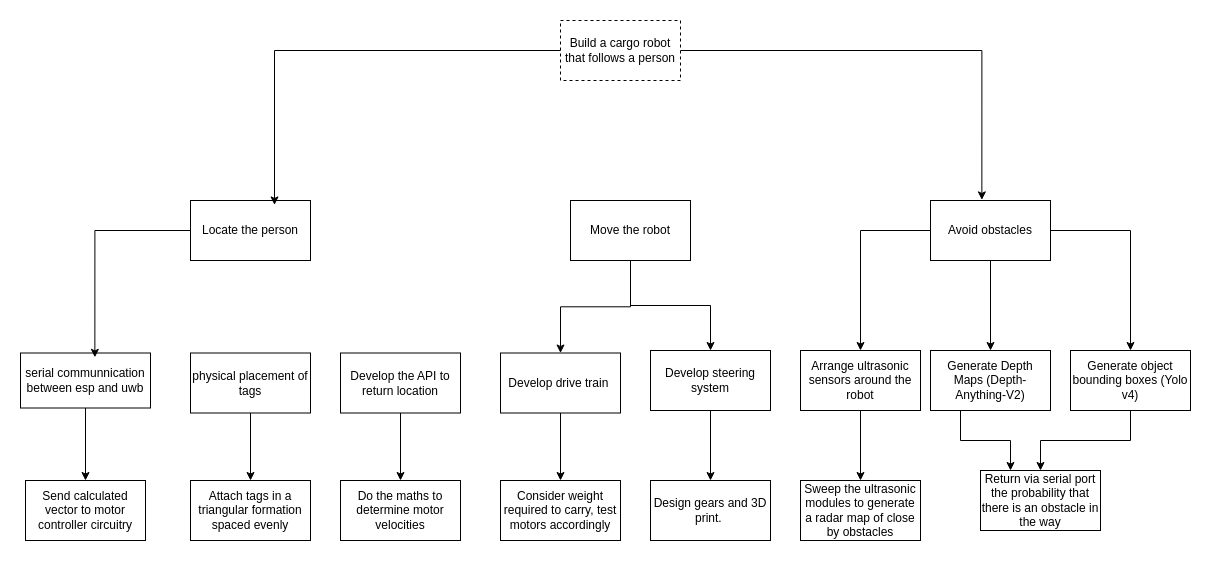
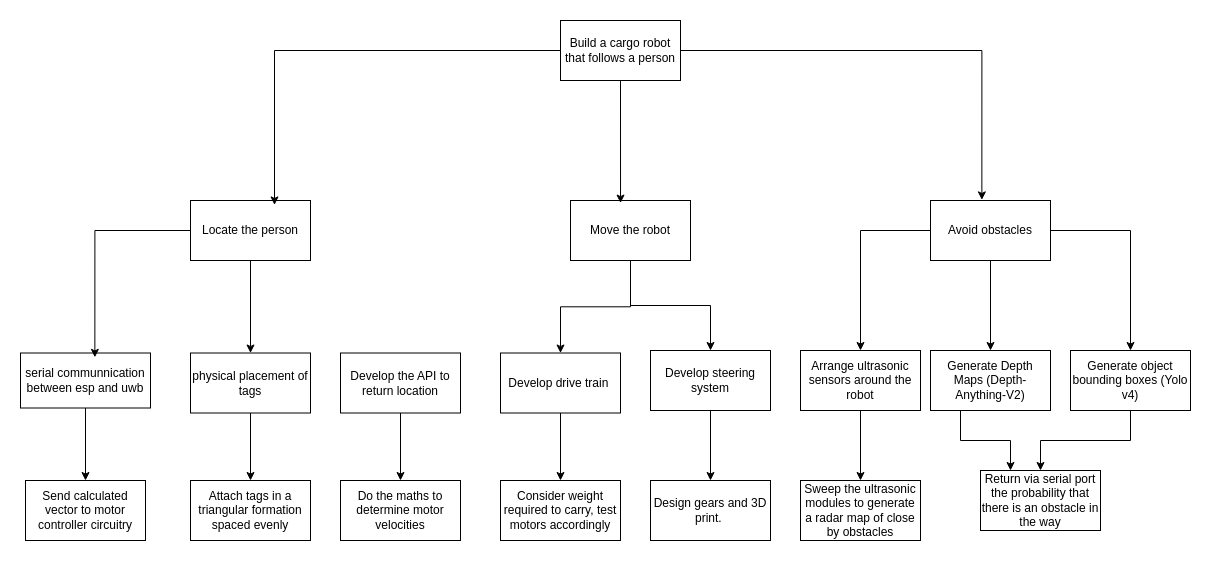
(621, 51) -> (621, 51)
none -> (621, 139)
none -> (251, 304)
